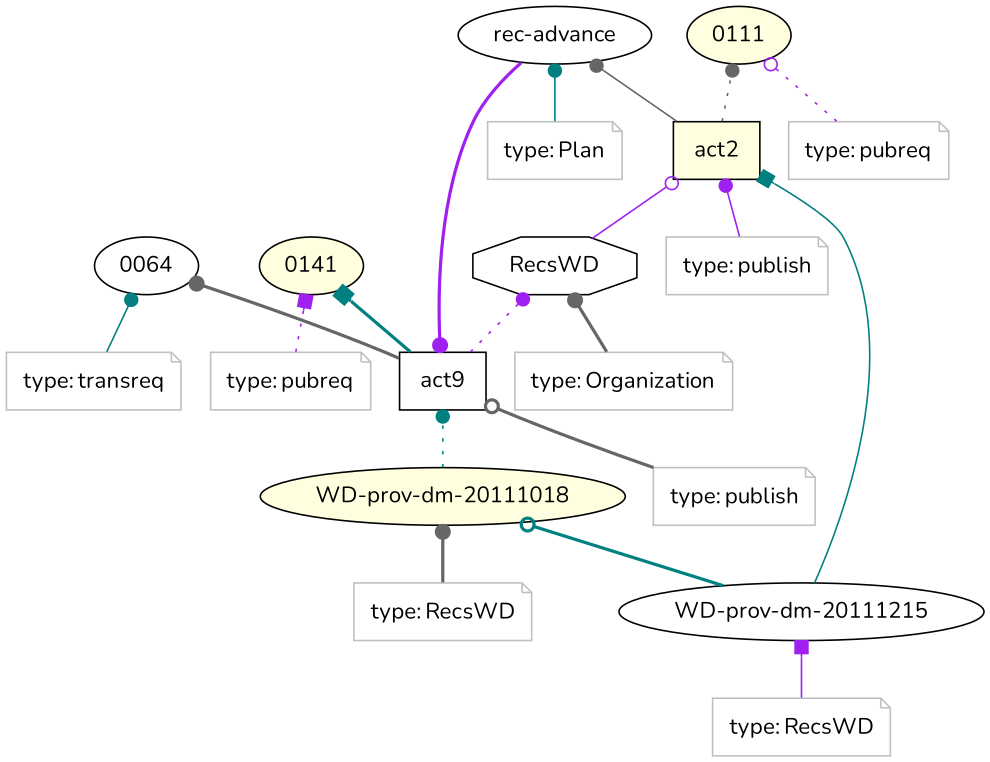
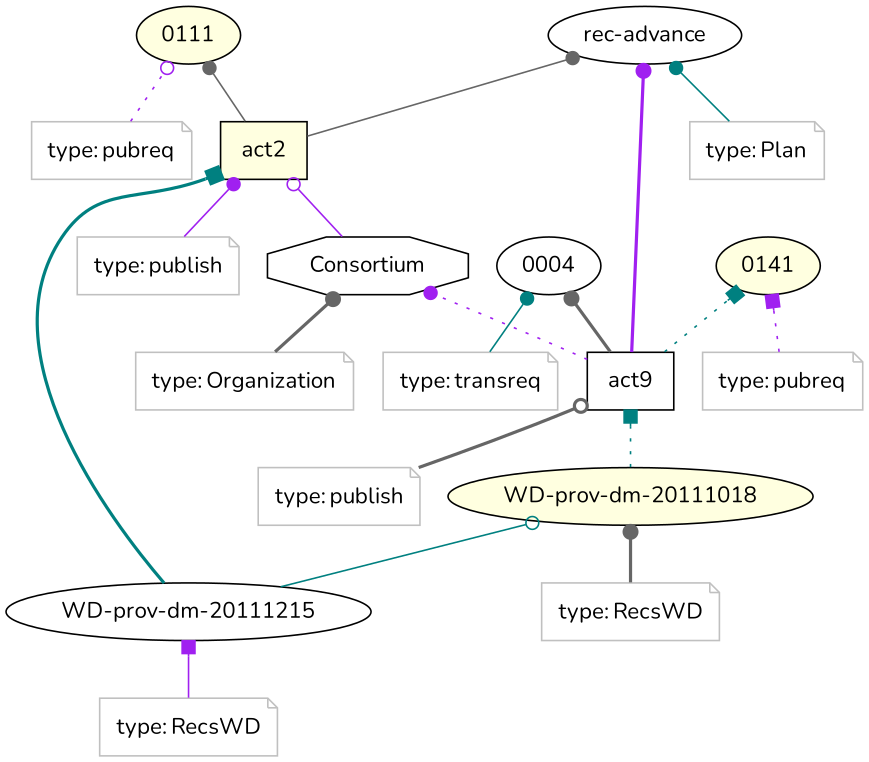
(727, 99) -> (229, 97)
(451, 190) -> (637, 215)
(147, 266) -> (549, 266)
(555, 266) -> (368, 266)
(381, 327) -> (696, 326)
(869, 368) -> (40, 345)
(443, 445) -> (631, 447)
(629, 556) -> (403, 556)
